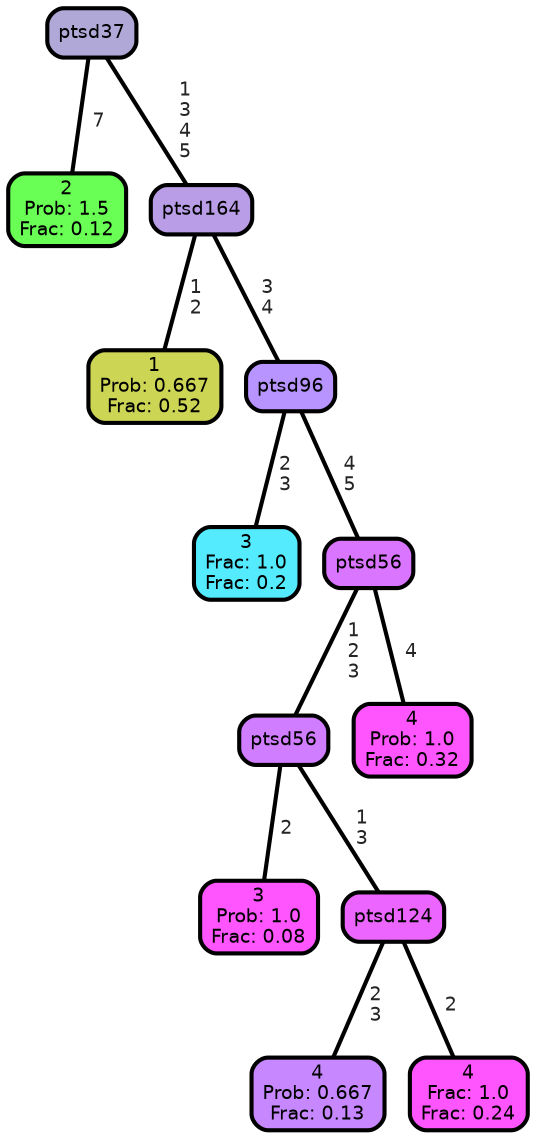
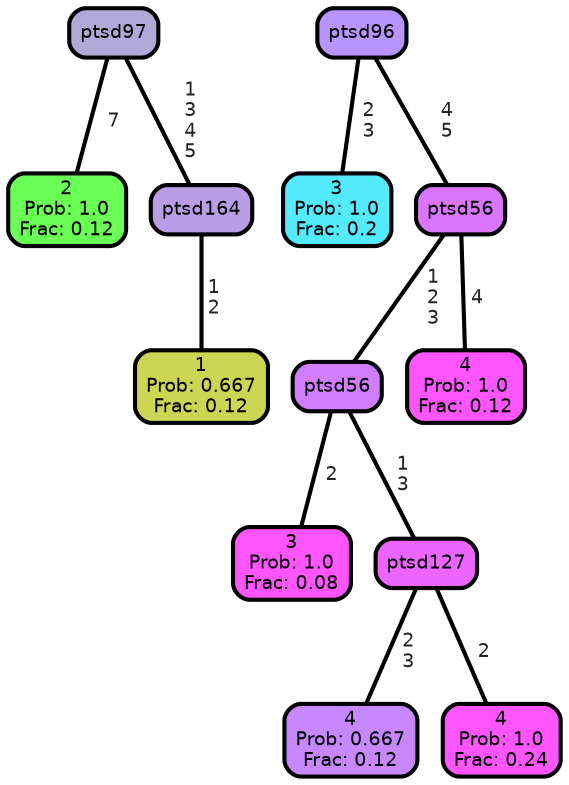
(92, 33) -> (114, 33)
(67, 210) -> (67, 210)
(246, 298) -> none
(155, 387) -> (202, 387)
(247, 563) -> (337, 210)
(413, 740) -> (466, 387)
(393, 917) -> (426, 563)
(318, 1094) -> (351, 740)
(469, 1094) -> (502, 740)
